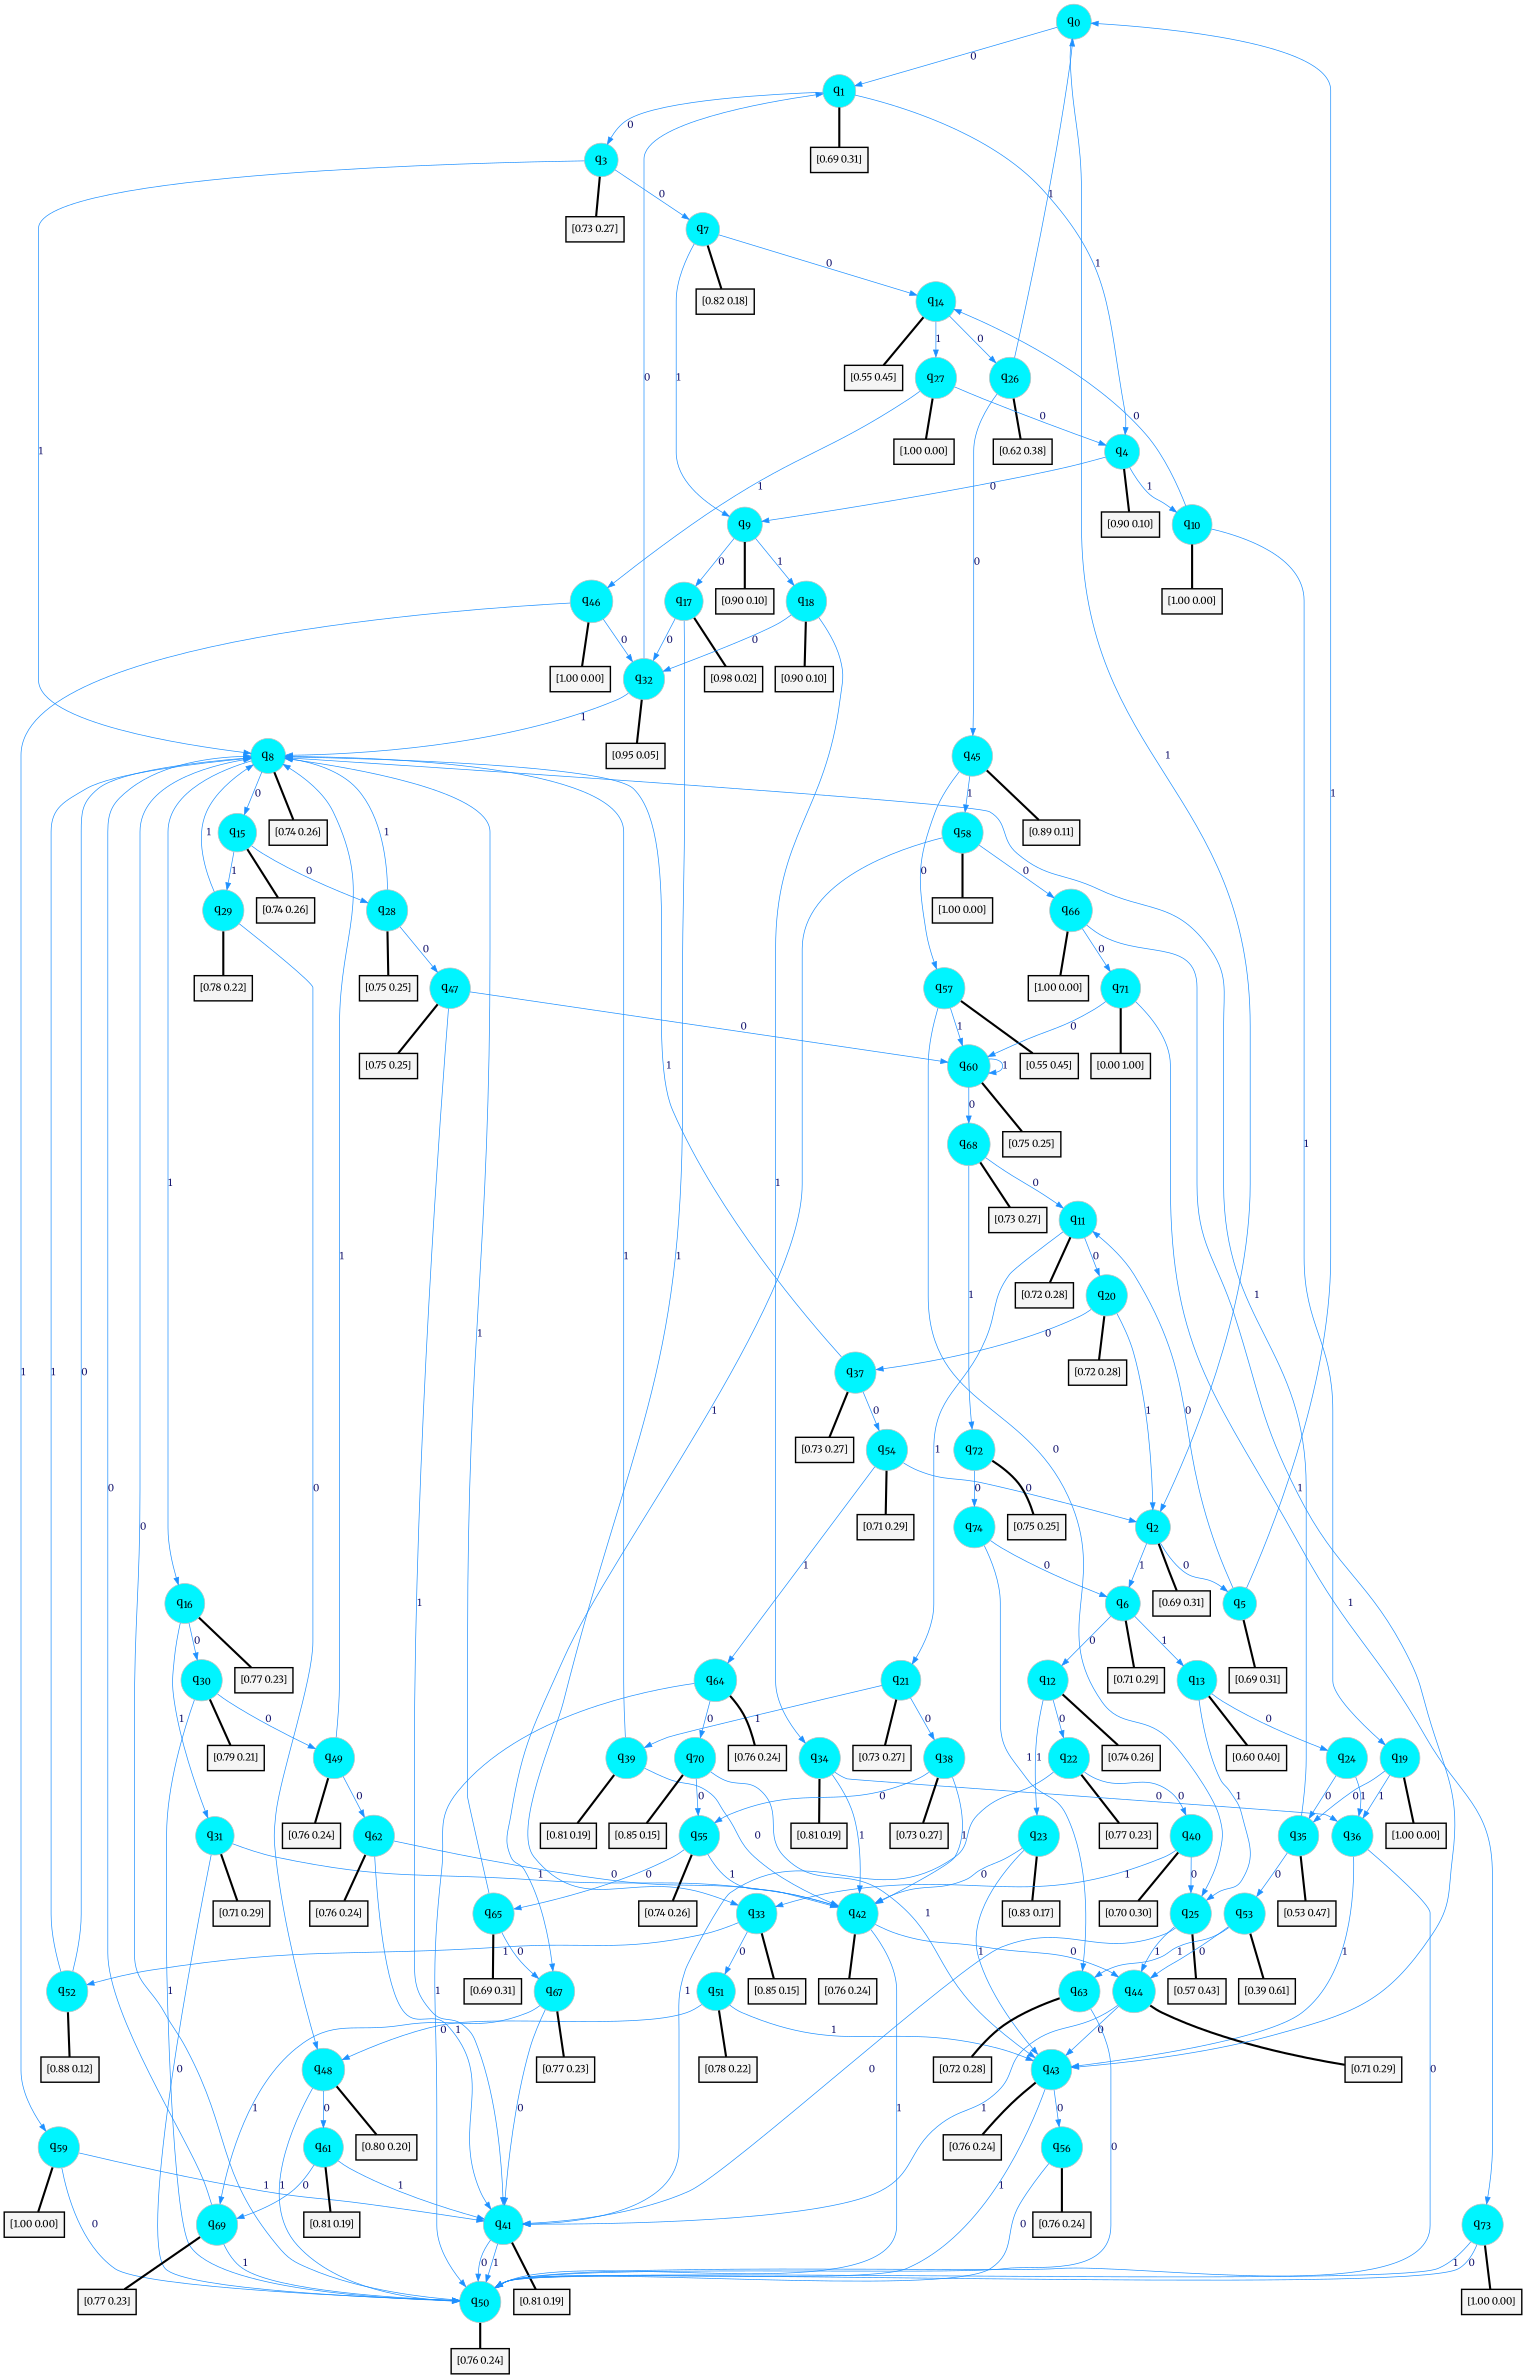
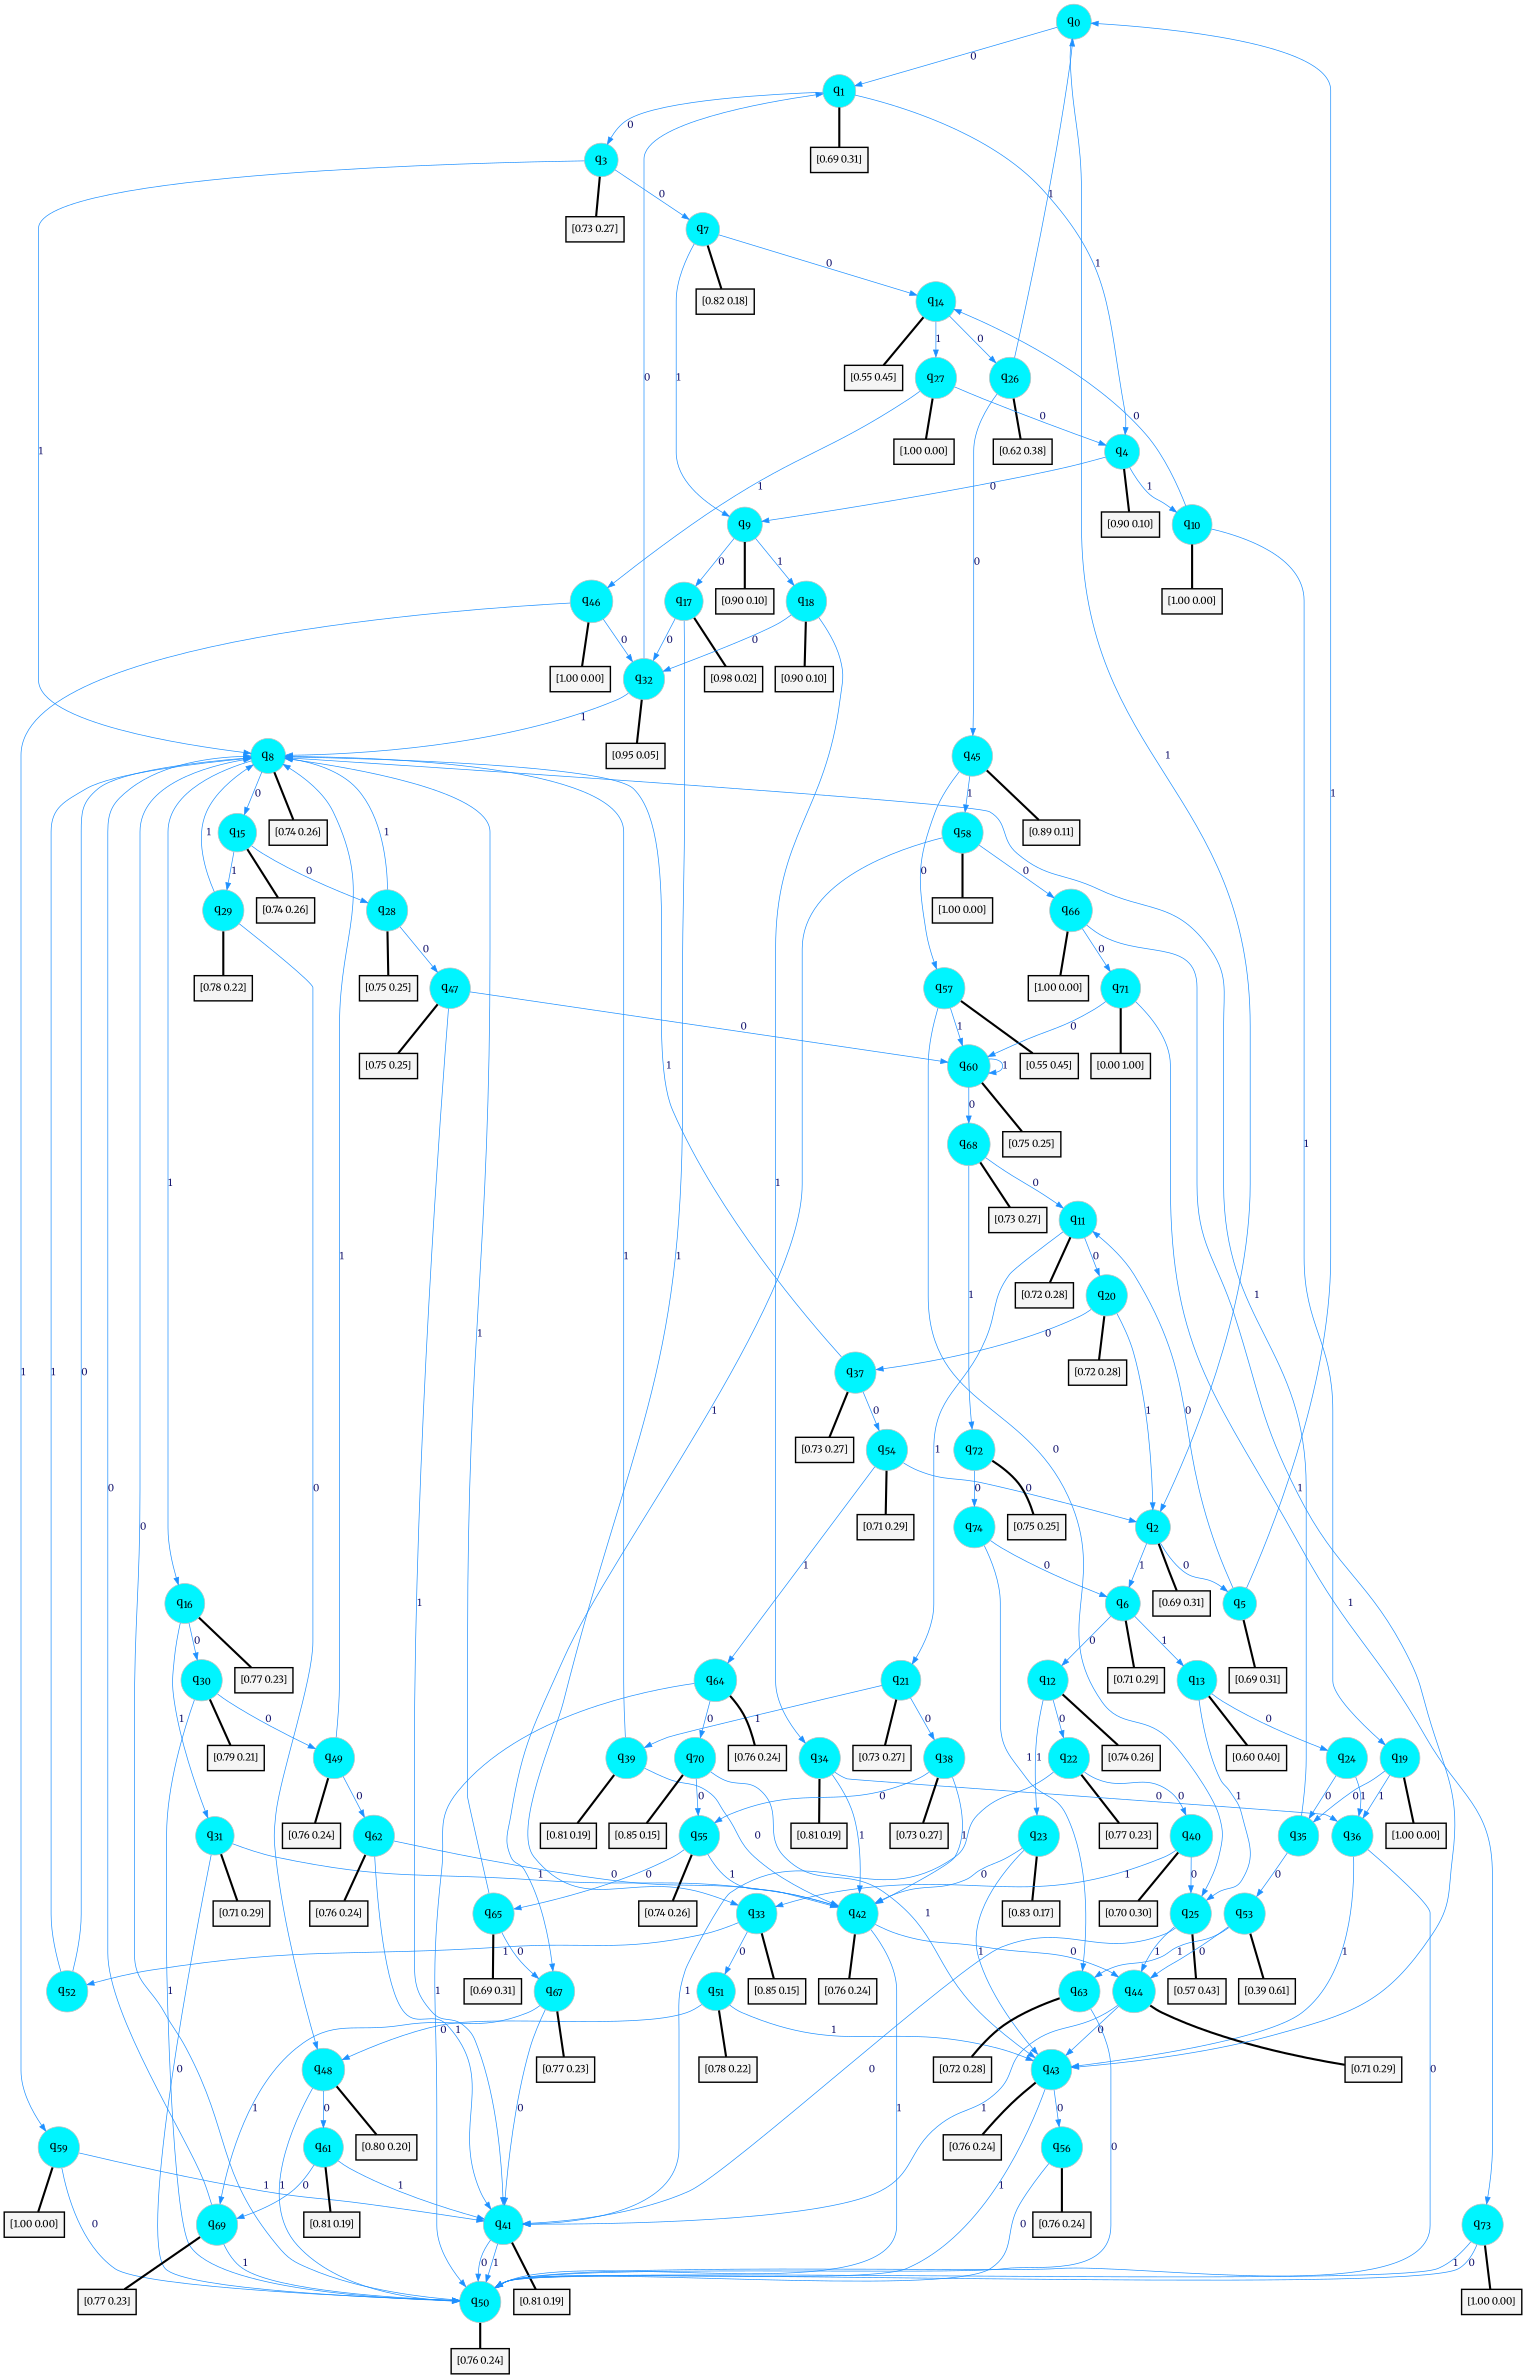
(1307, 1914) -> none
(70, 2070) -> none
